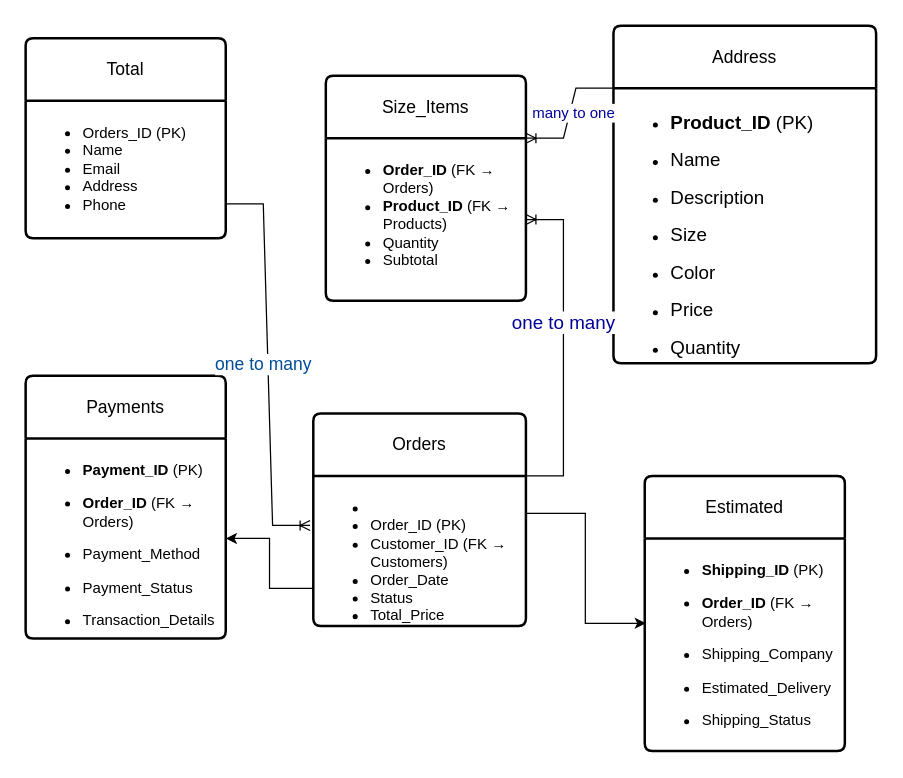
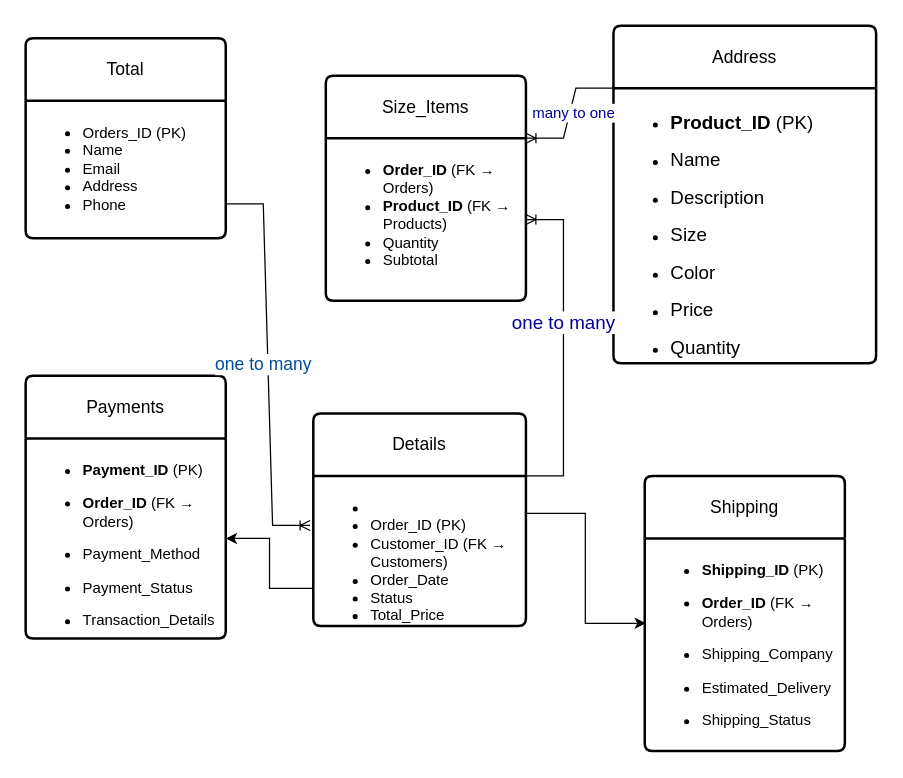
(419, 444) -> (419, 444)
(744, 507) -> (744, 507)
